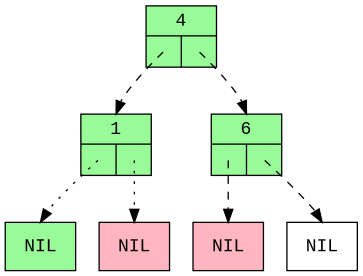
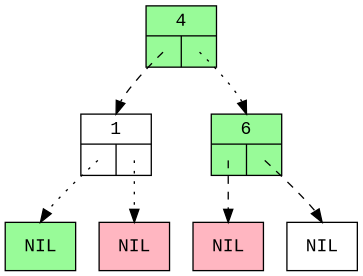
(222, 76) -> (222, 76)
(116, 145) -> (116, 145)
